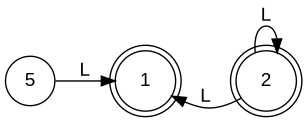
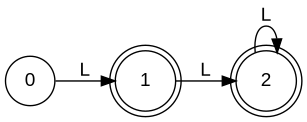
(30, 81) -> (30, 81)
(213, 108) -> (199, 81)
